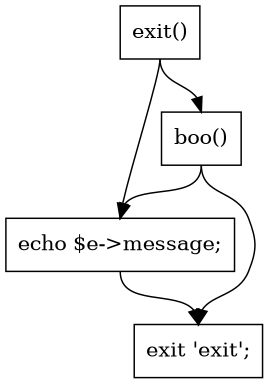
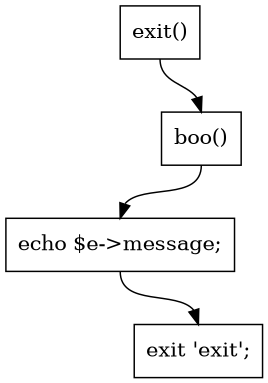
(142, 131) -> none
(254, 239) -> none
